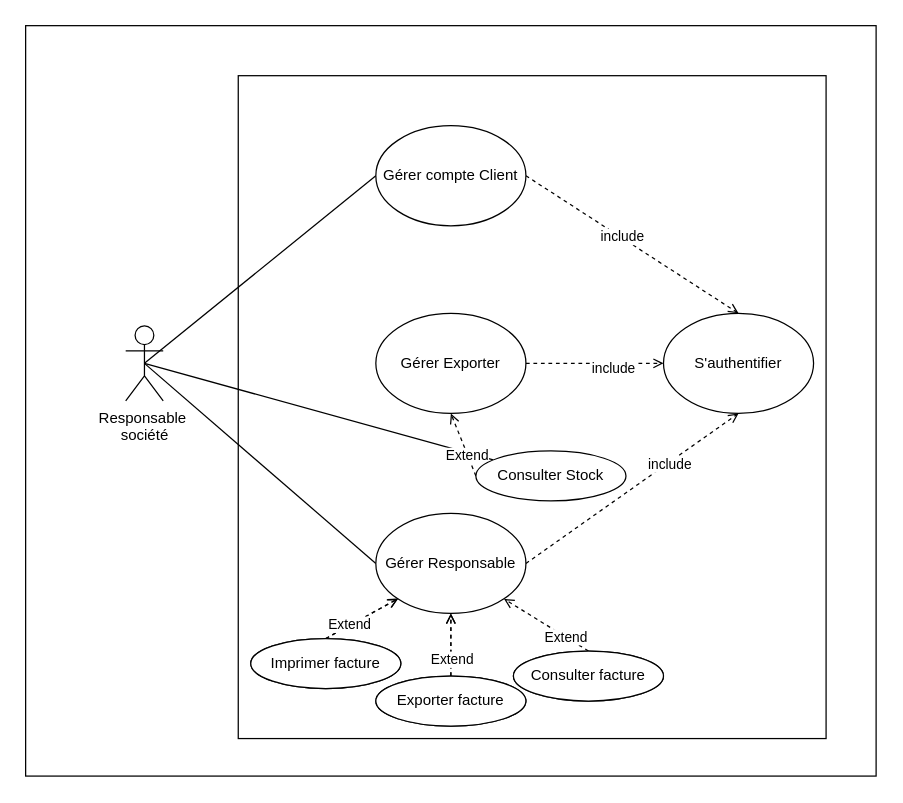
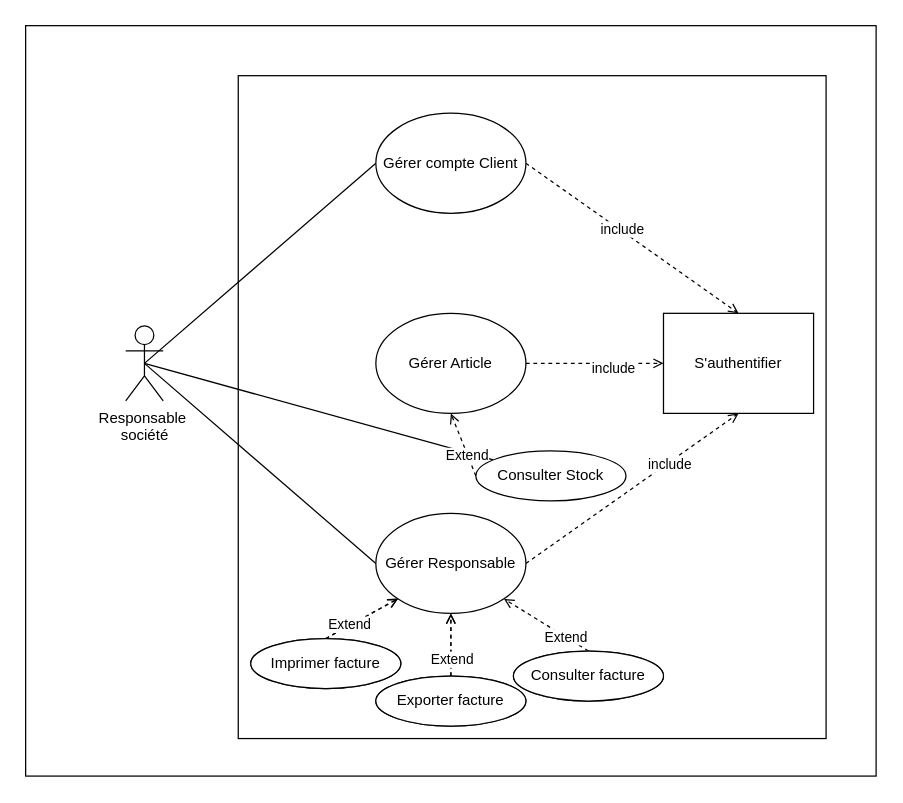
(451, 176) -> (451, 163)
(451, 363) -> (451, 363)
(738, 363) -> (738, 363)
